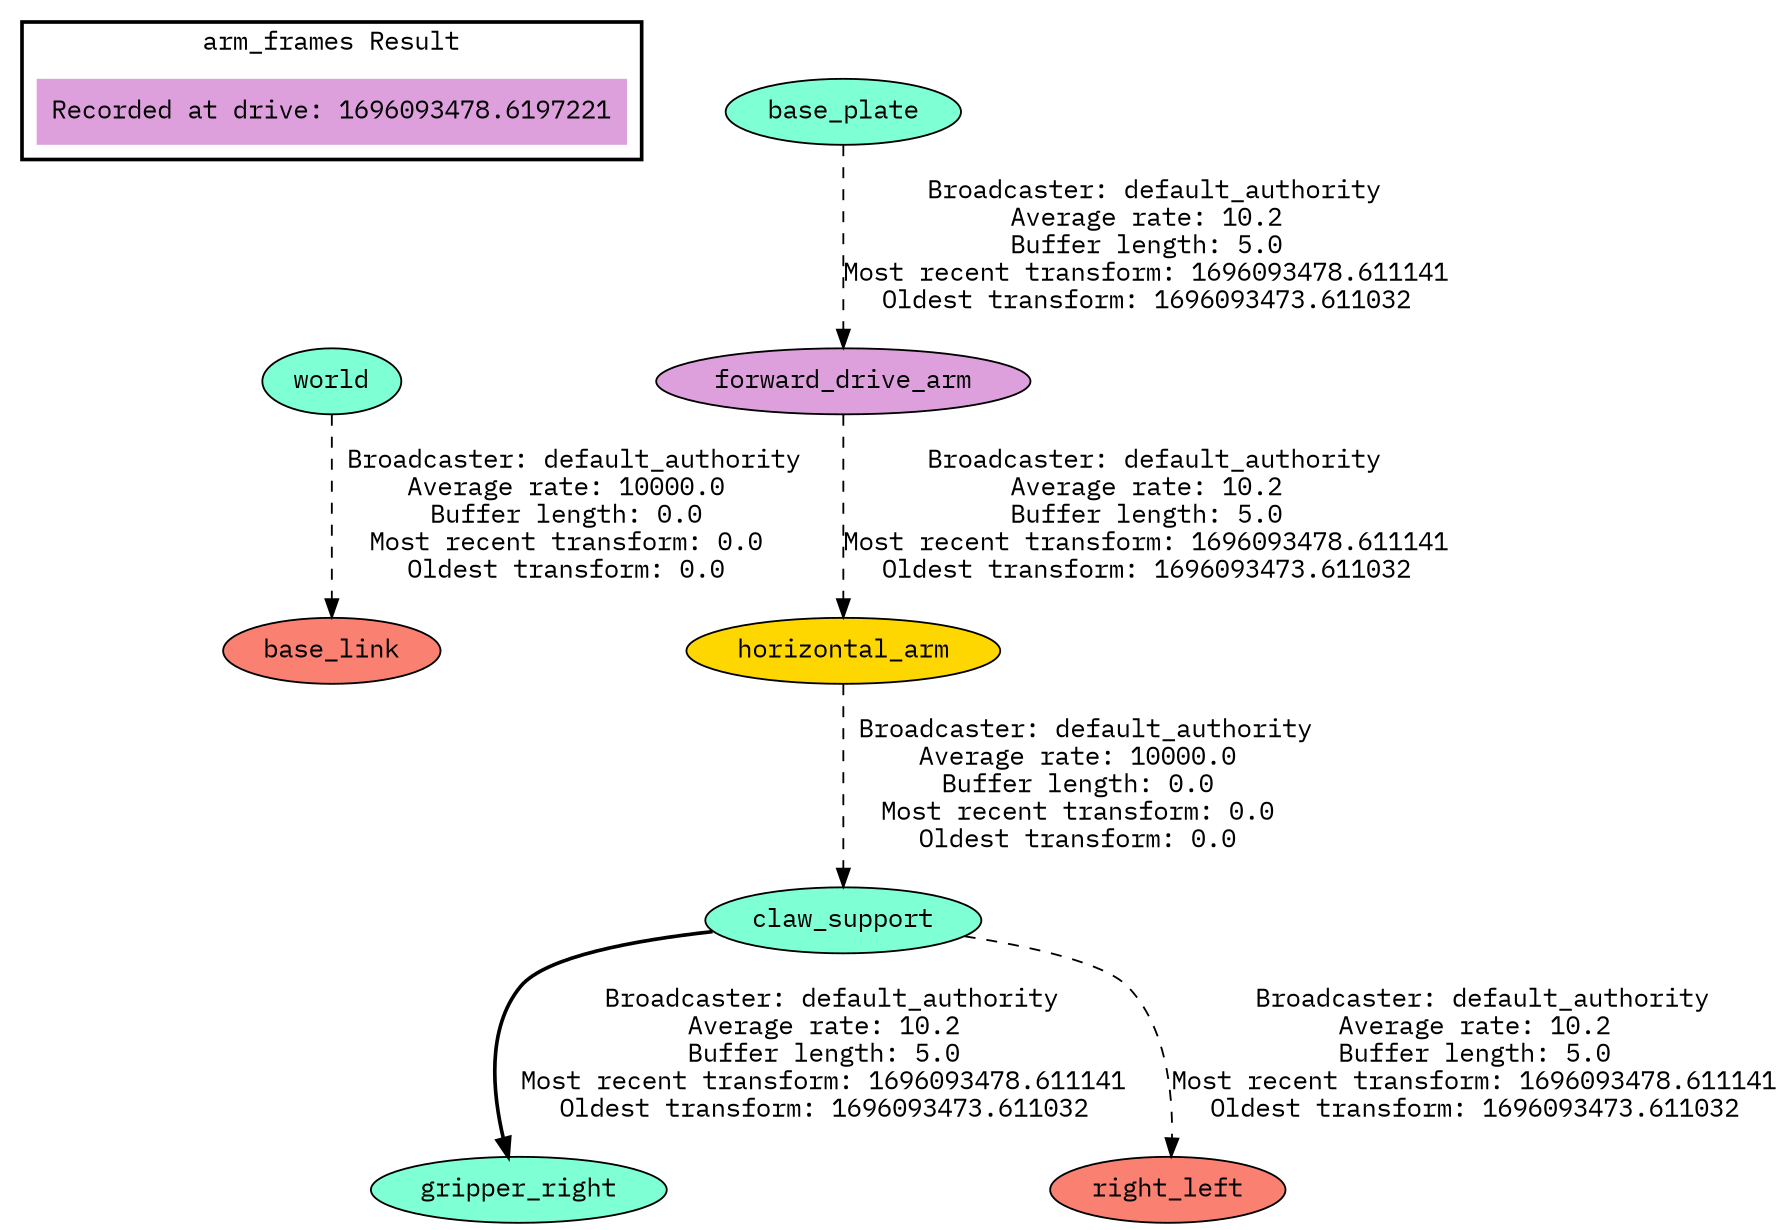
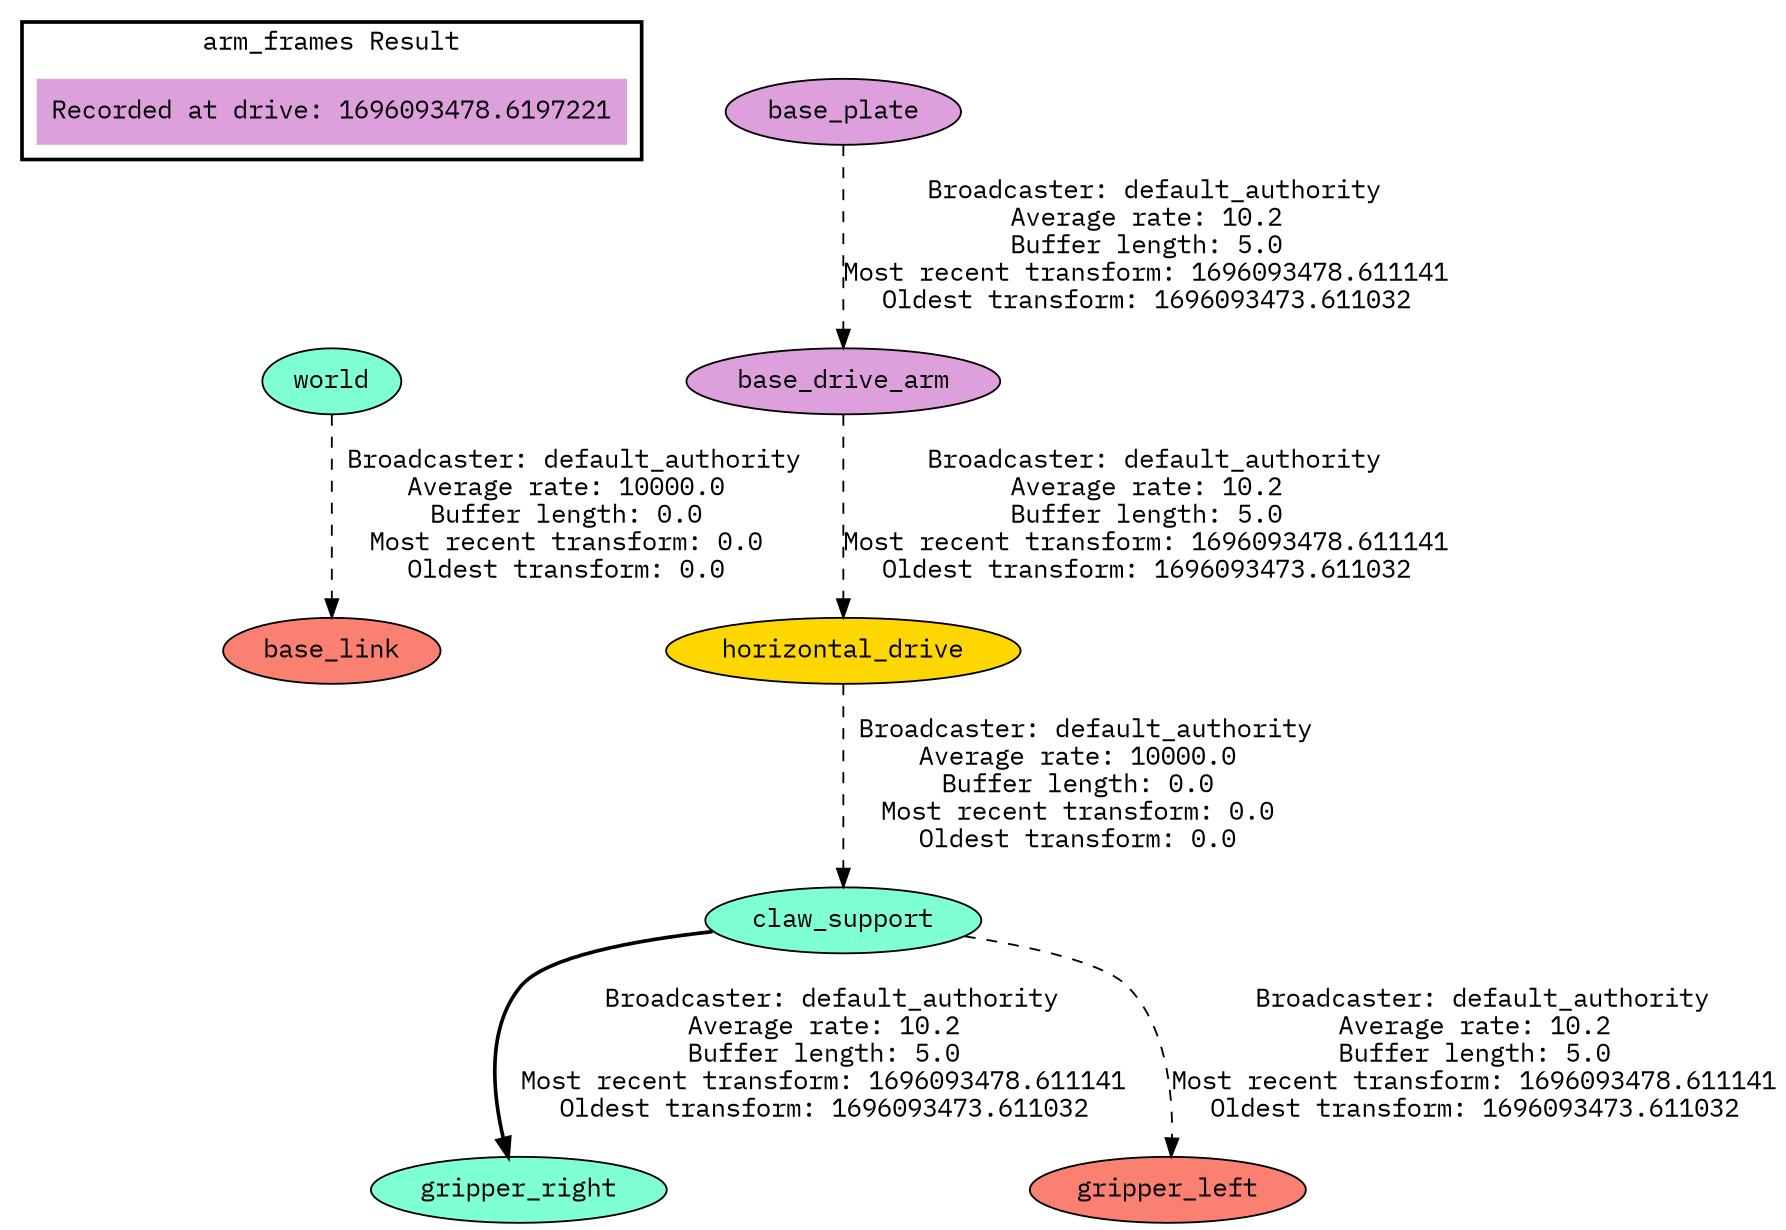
(843, 112) -> (843, 112)
(843, 381) -> (843, 381)
(843, 651) -> (843, 651)
(1168, 1190) -> (1168, 1190)
